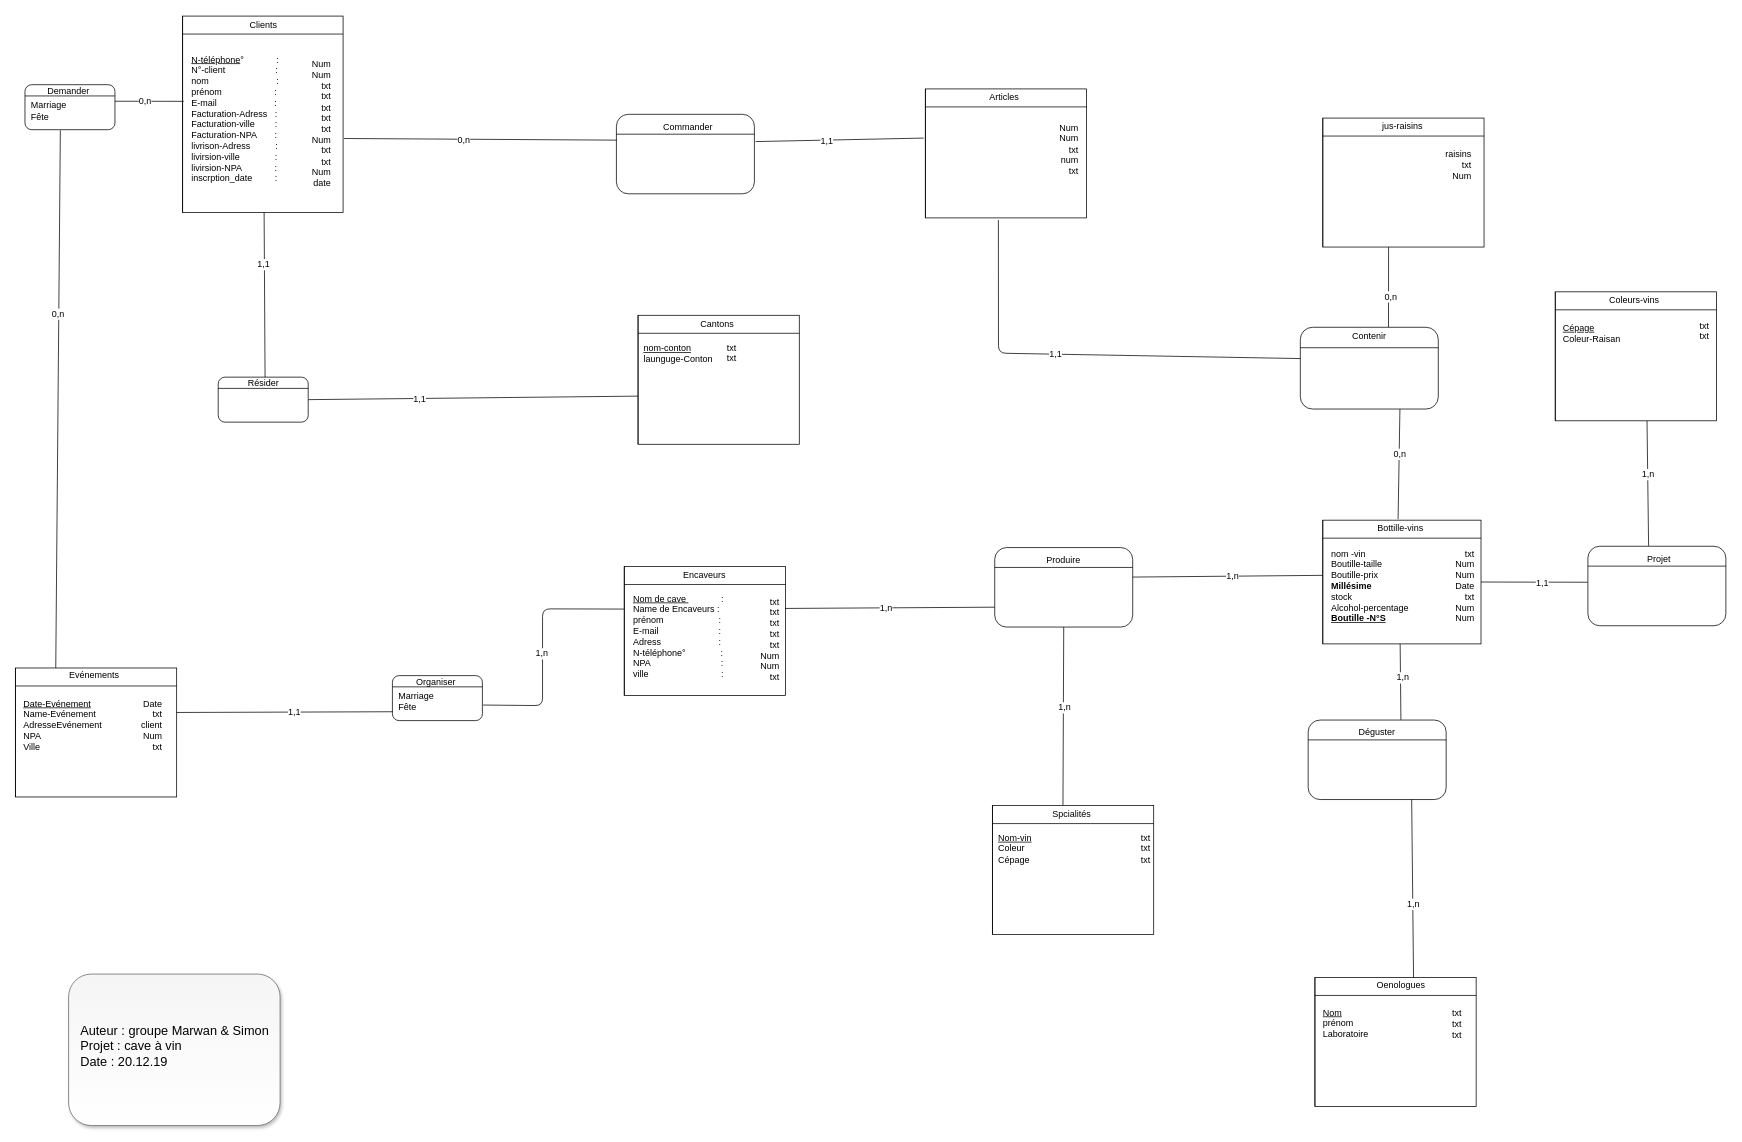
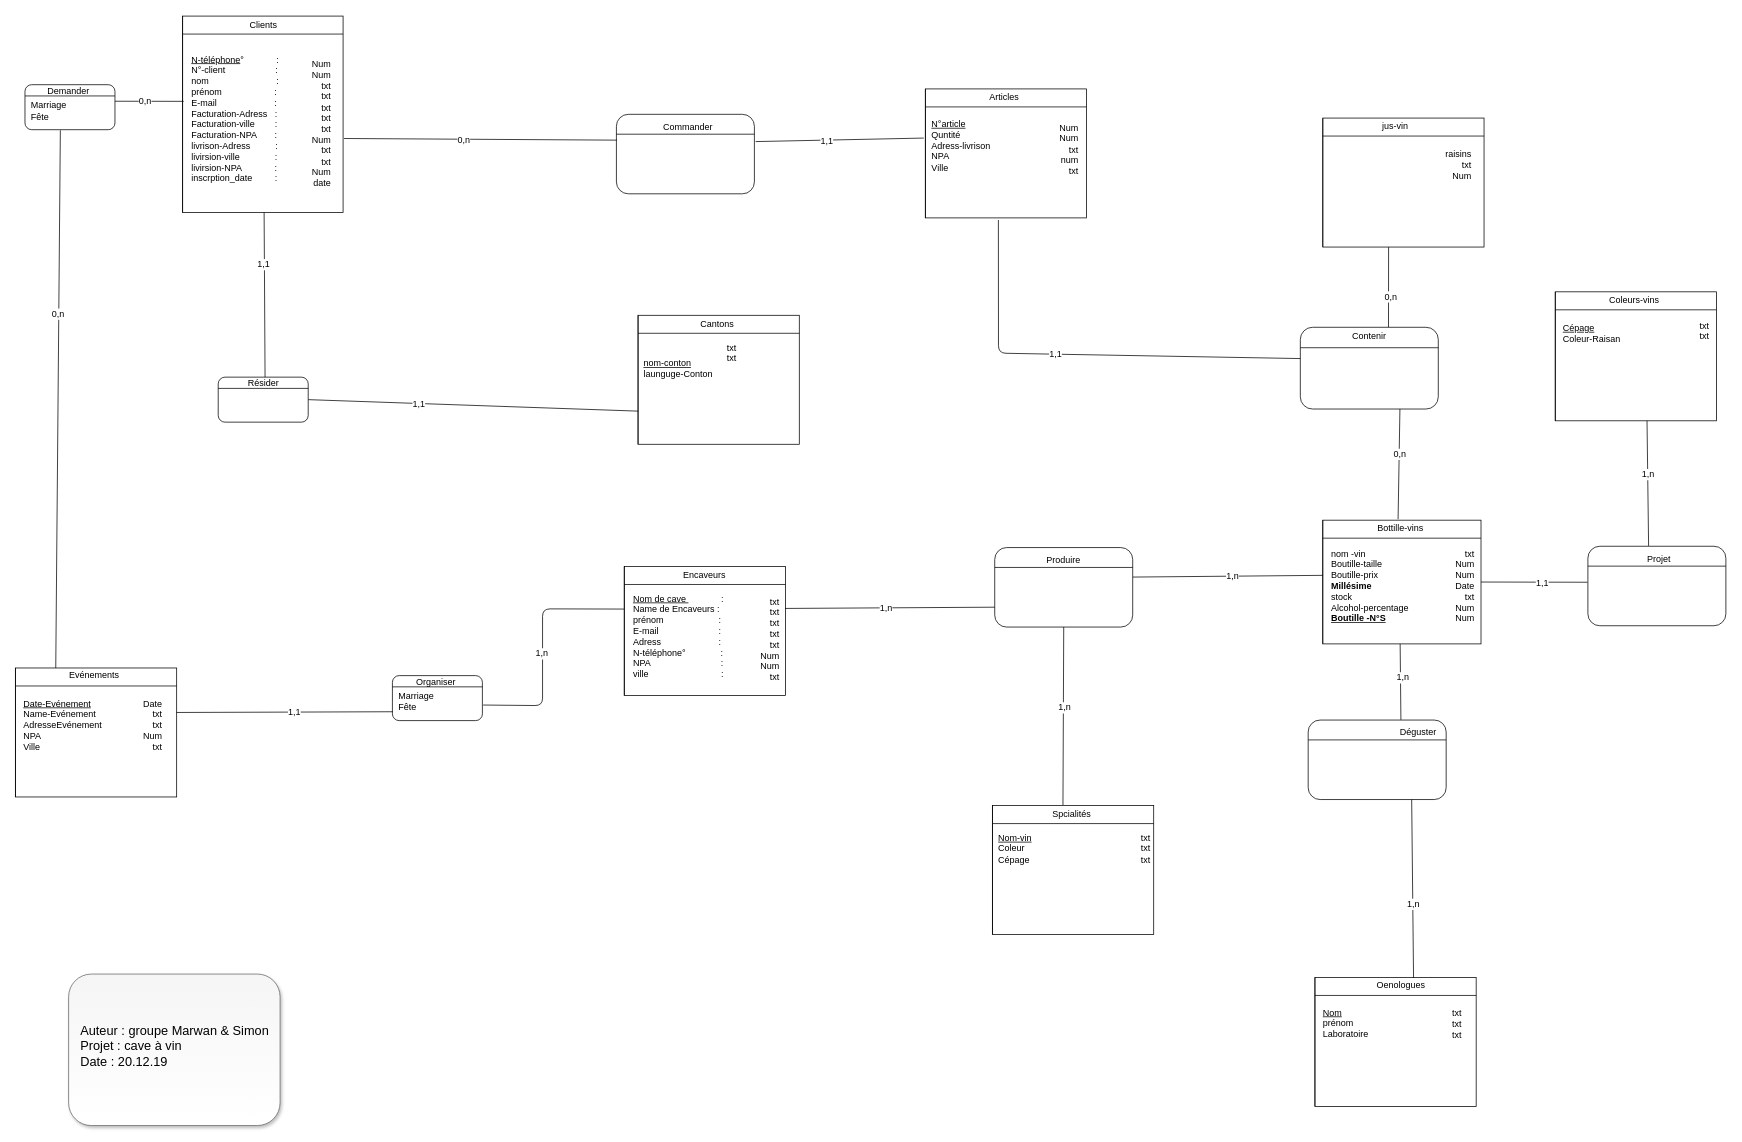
(1408, 126) -> (1399, 126)
none -> (972, 153)
(682, 381) -> (682, 396)
(150, 726) -> (152, 726)
(1377, 732) -> (1419, 732)
